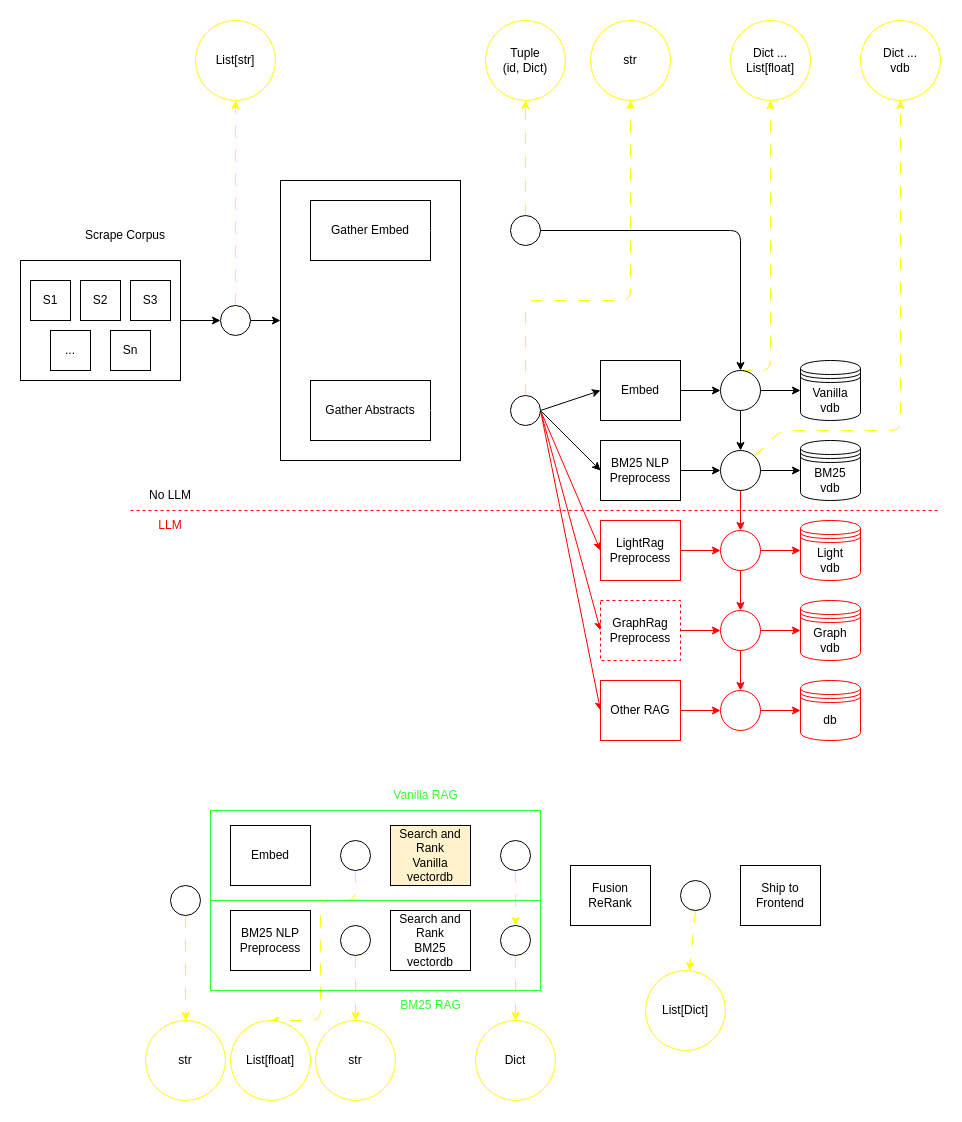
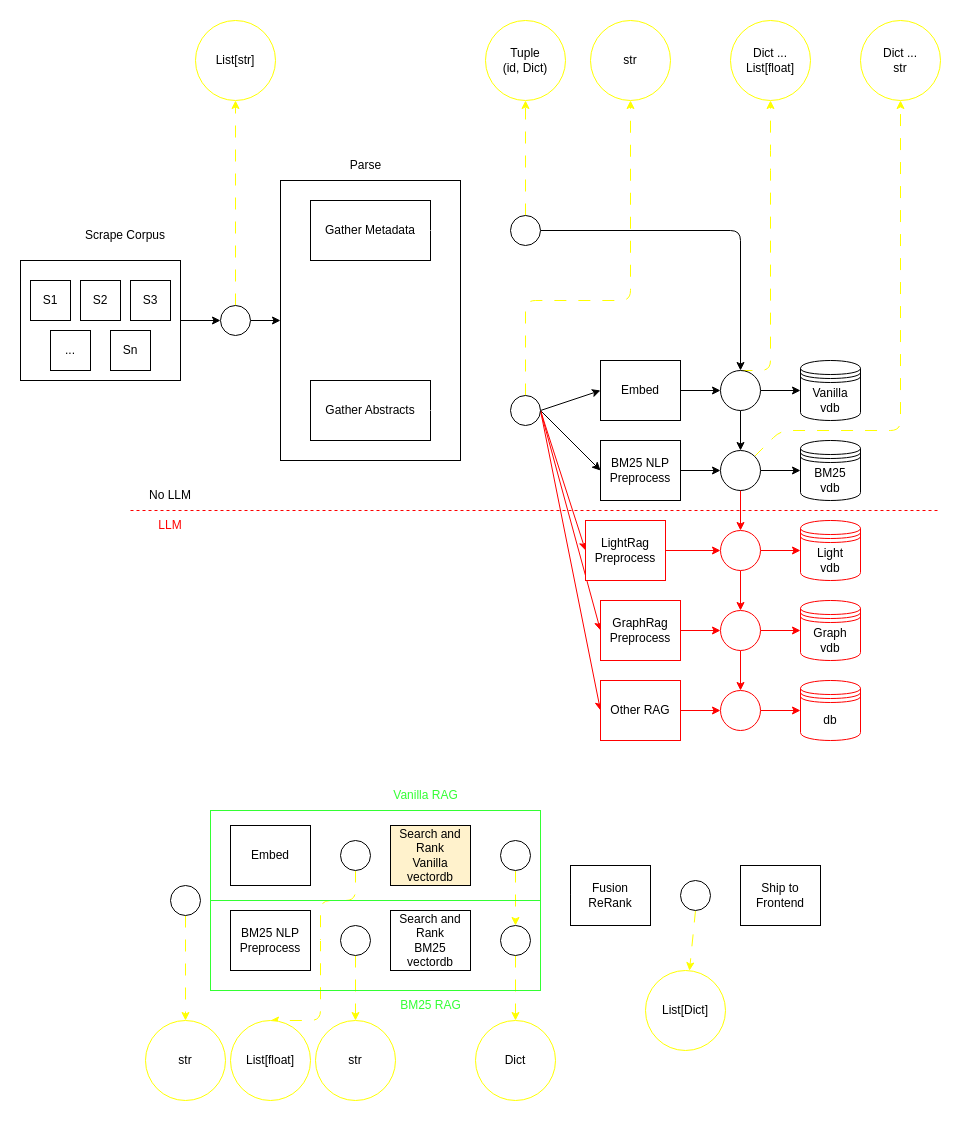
(901, 61) -> (901, 61)
none -> (366, 166)
(371, 231) -> (371, 231)
(641, 551) -> (626, 551)
(641, 631) -> (641, 631)
